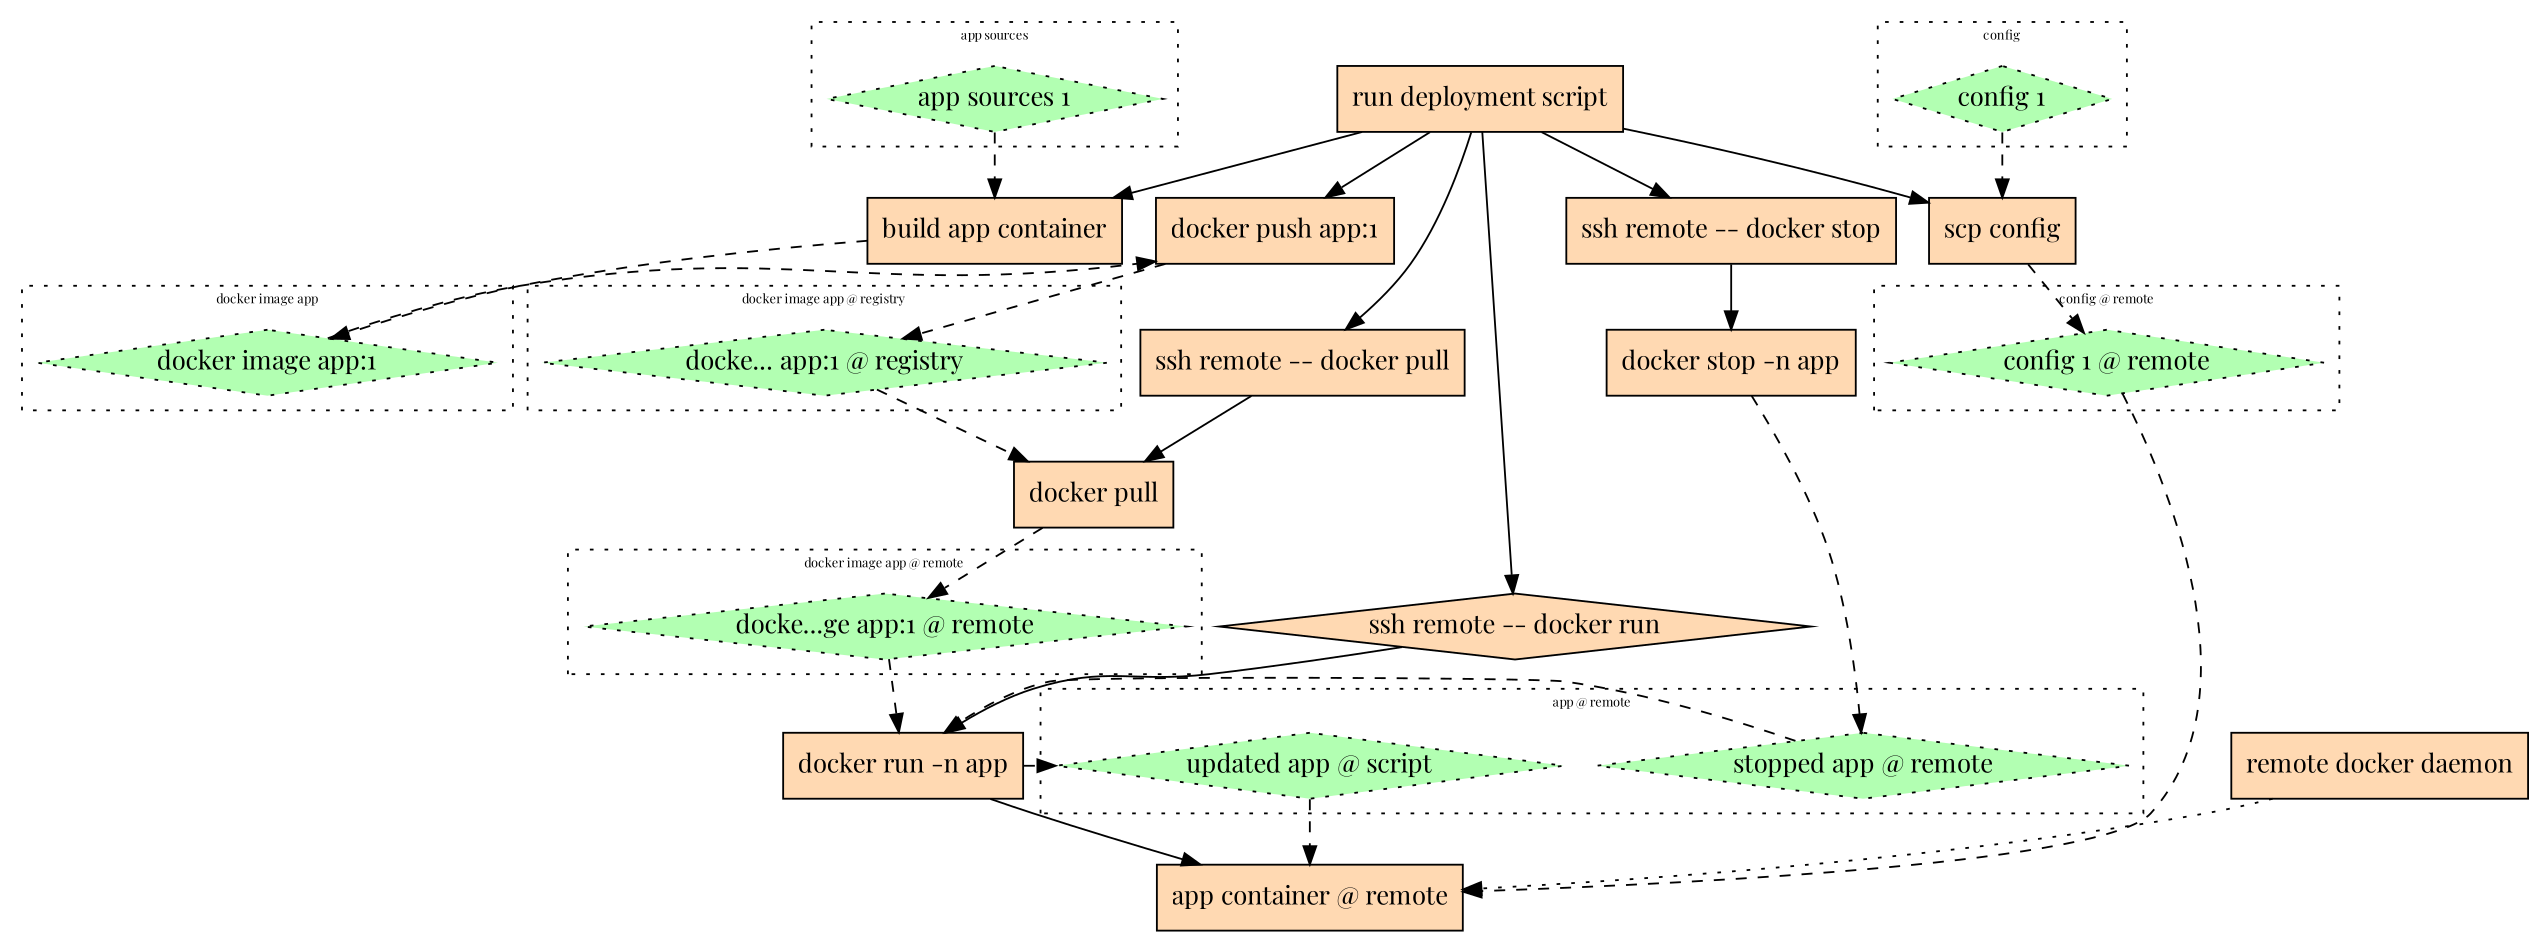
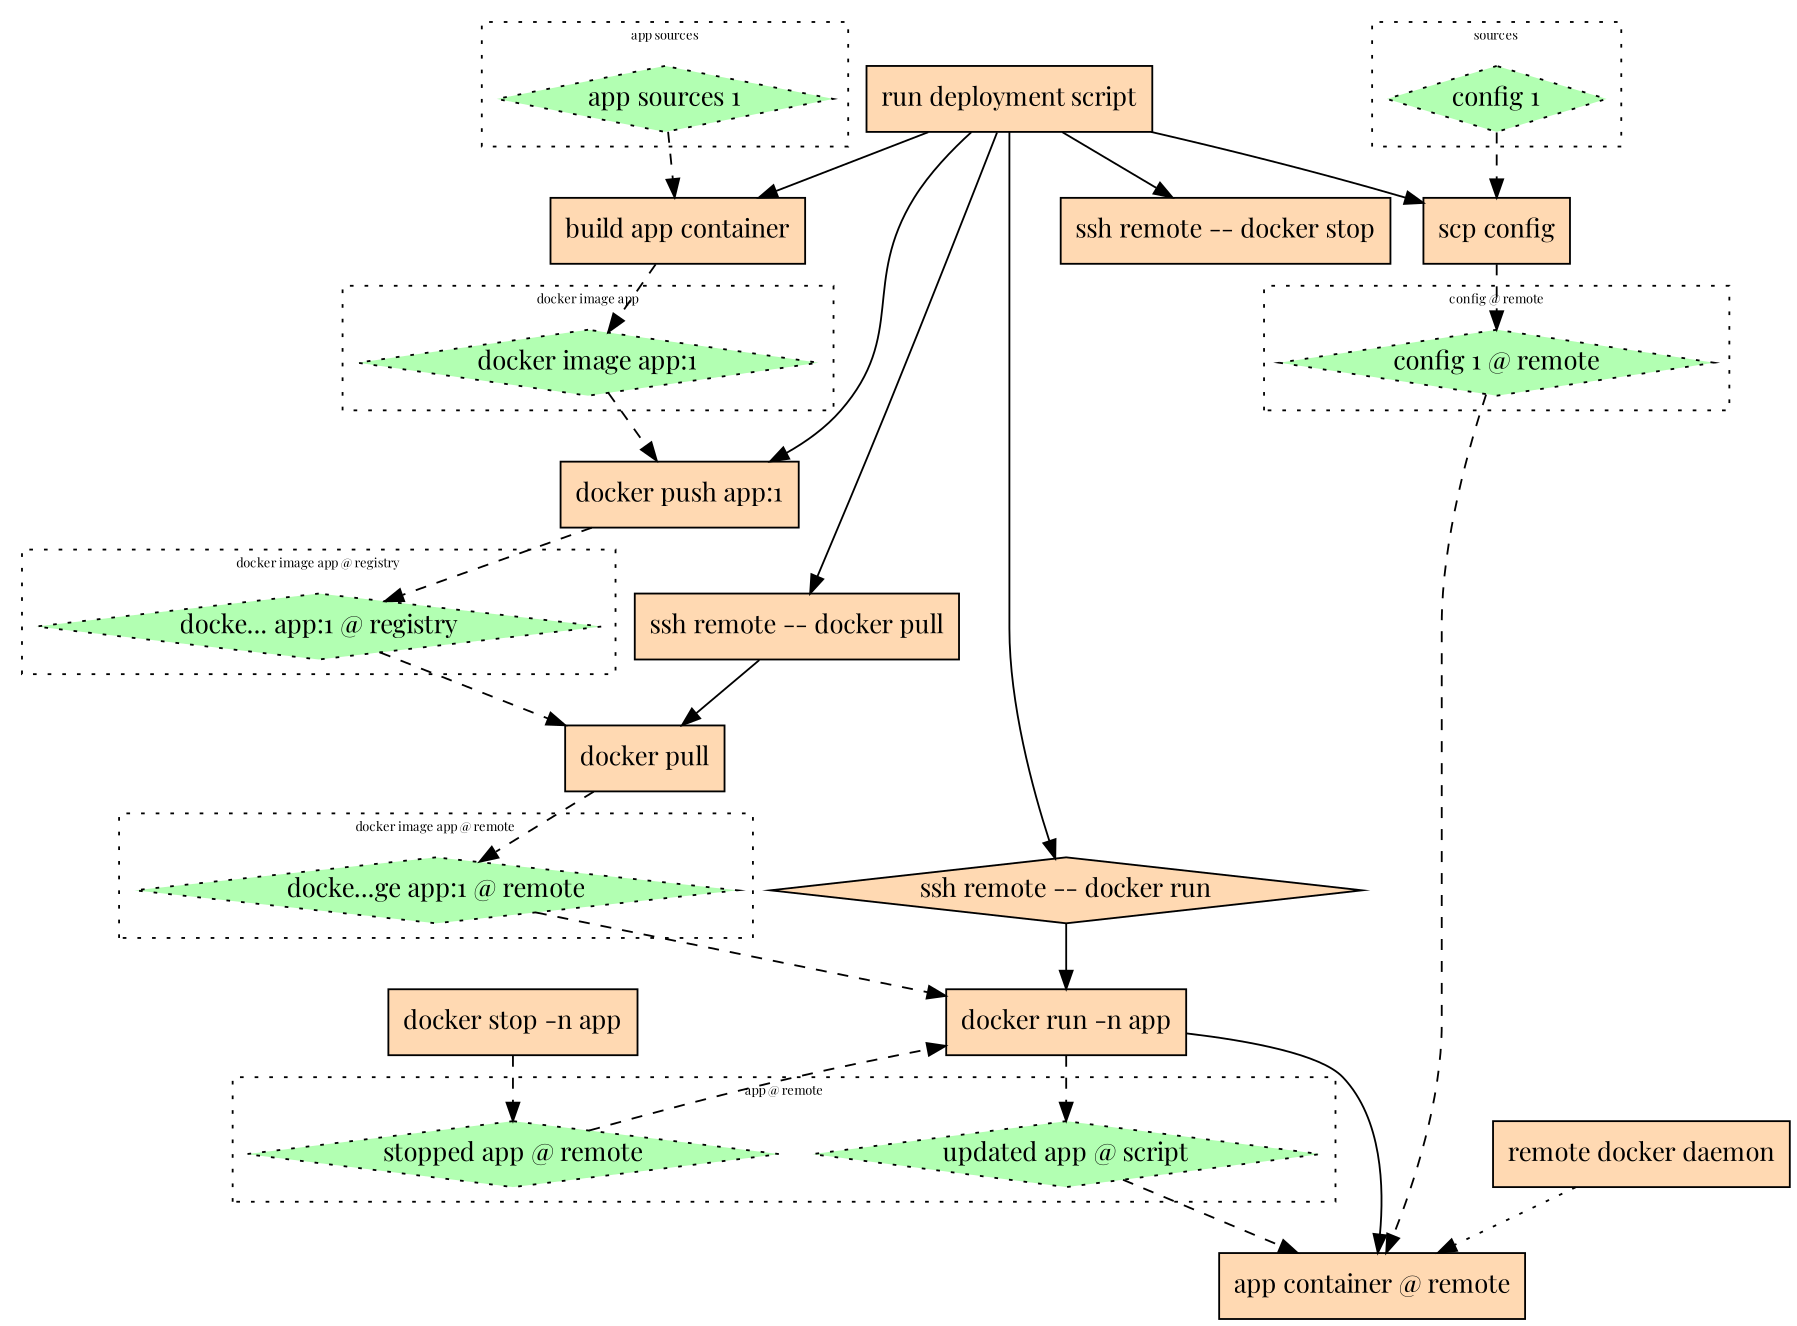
(2002, 37) -> (1497, 37)
(1731, 288) -> none
